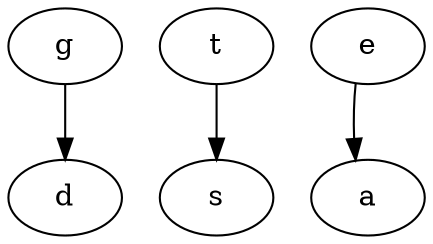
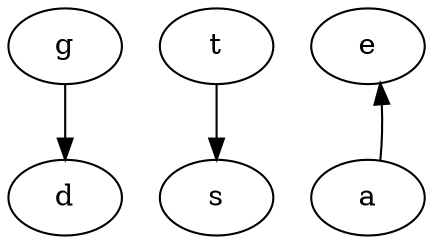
(354, 111) -> (382, 132)
